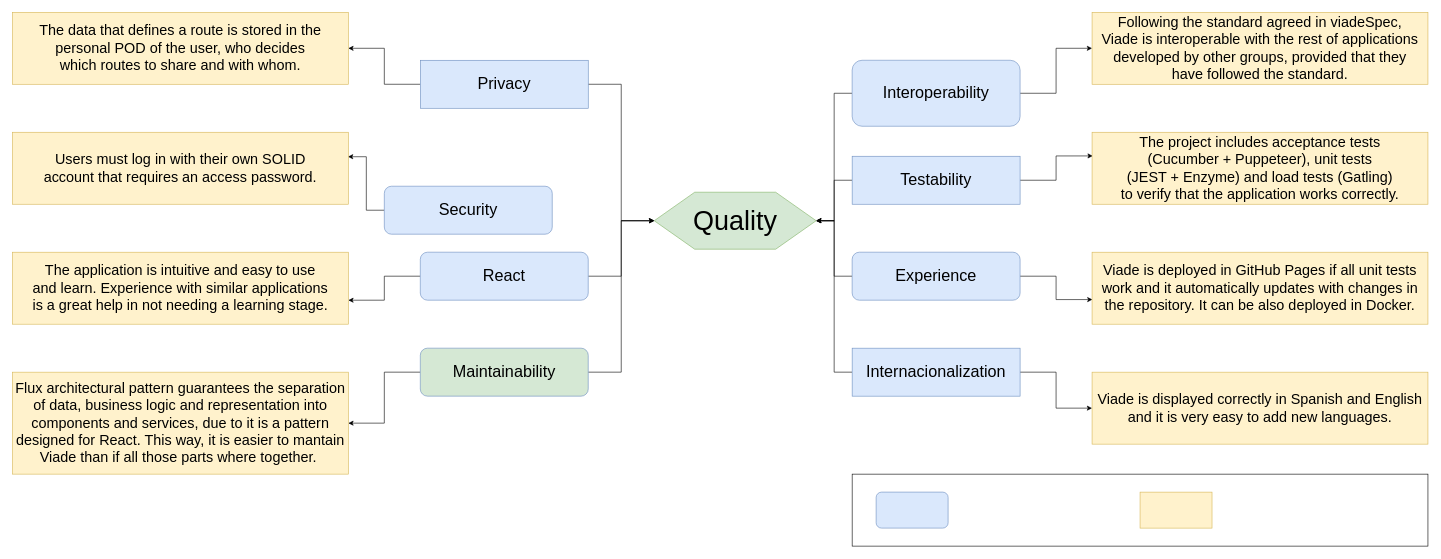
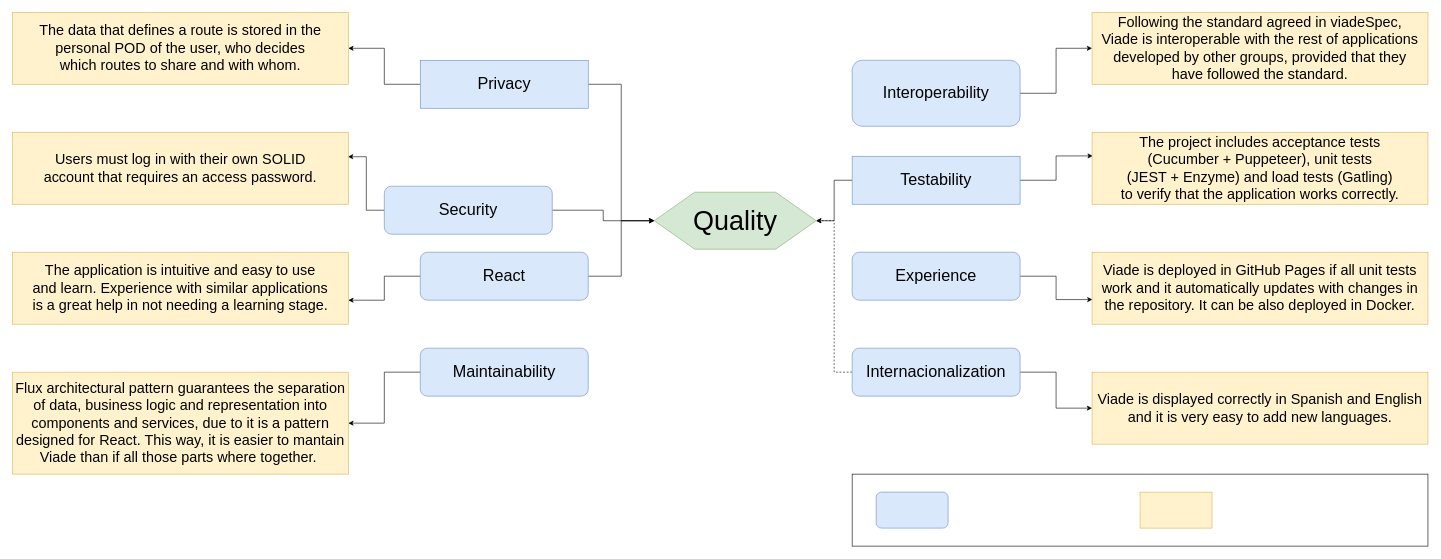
(834, 126) -> none
none -> (590, 210)
(844, 276) -> none
(834, 334) -> (834, 334)
(621, 342) -> none
(504, 372) -> (504, 372)
(936, 372) -> (936, 372)
